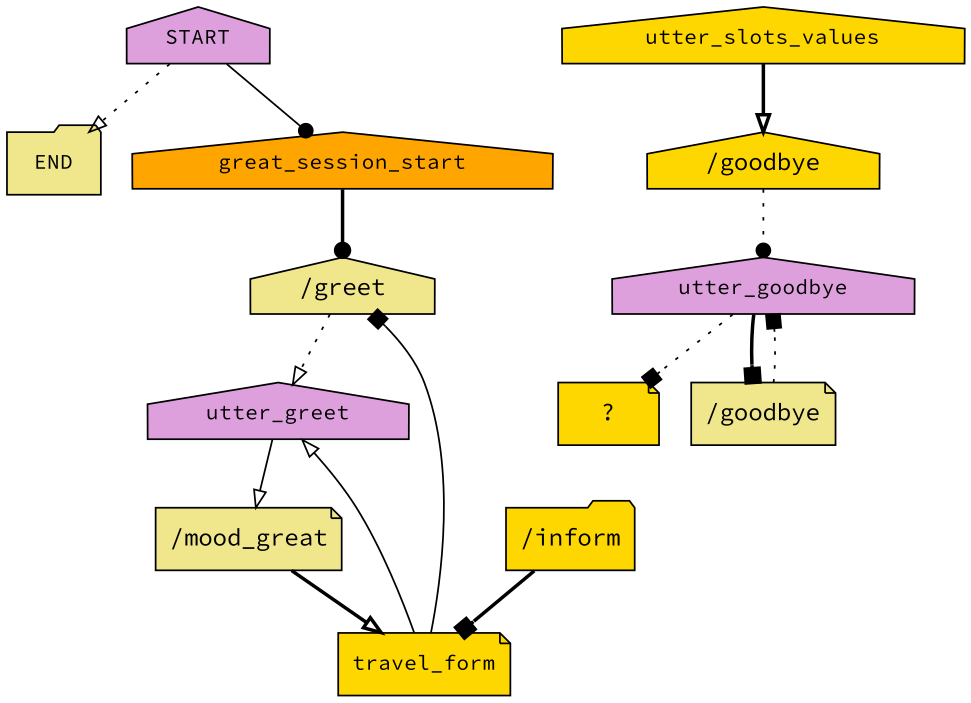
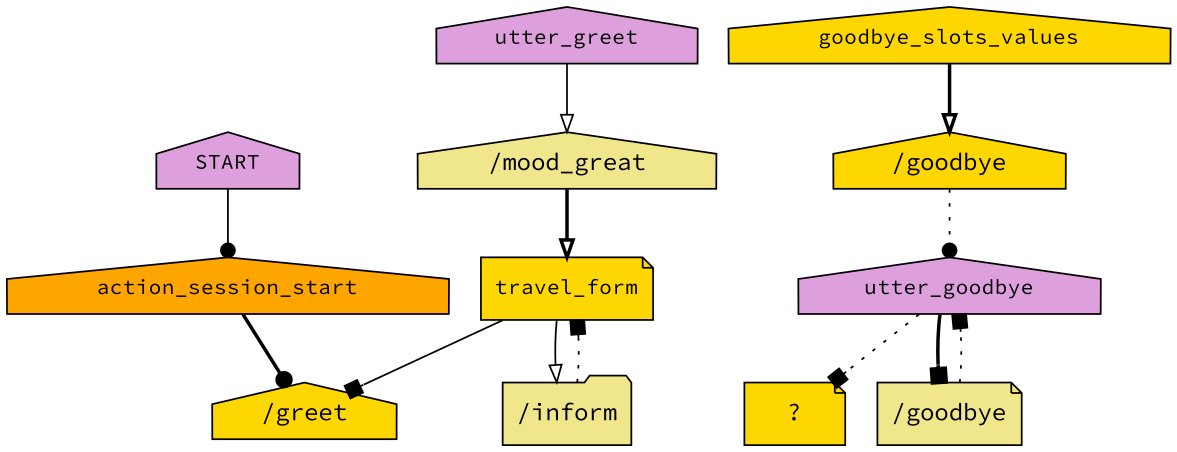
(763, 38) -> (950, 38)
(54, 163) -> none
(343, 163) -> (228, 289)
(343, 289) -> (304, 414)
(315, 342) -> none
(373, 538) -> (555, 343)
(249, 539) -> (567, 163)
(570, 539) -> (567, 414)
(504, 596) -> (579, 360)
